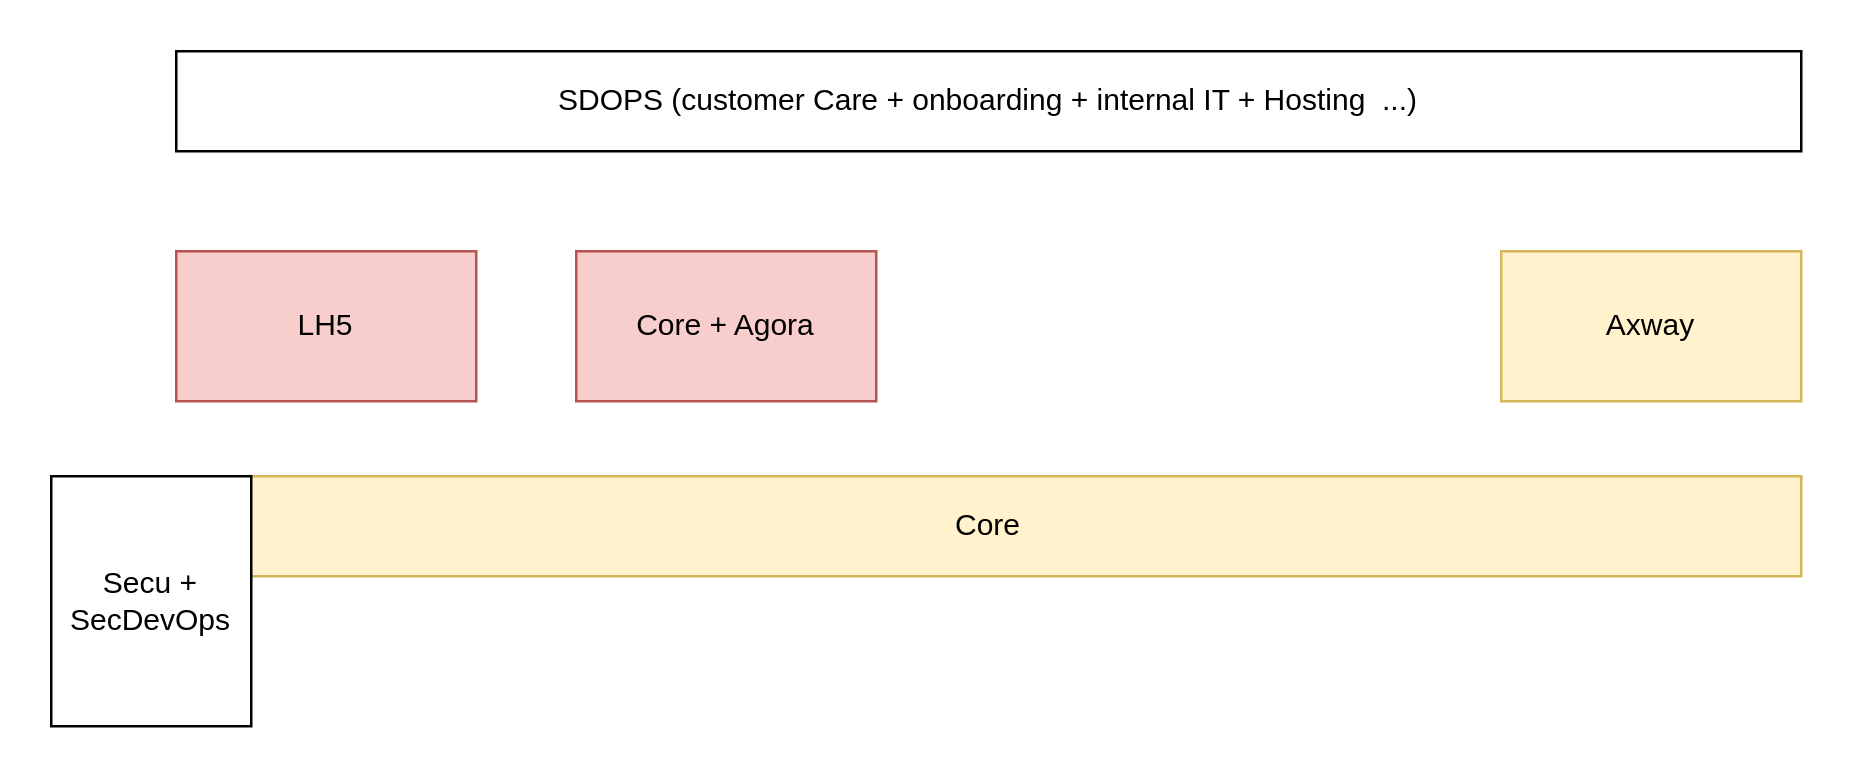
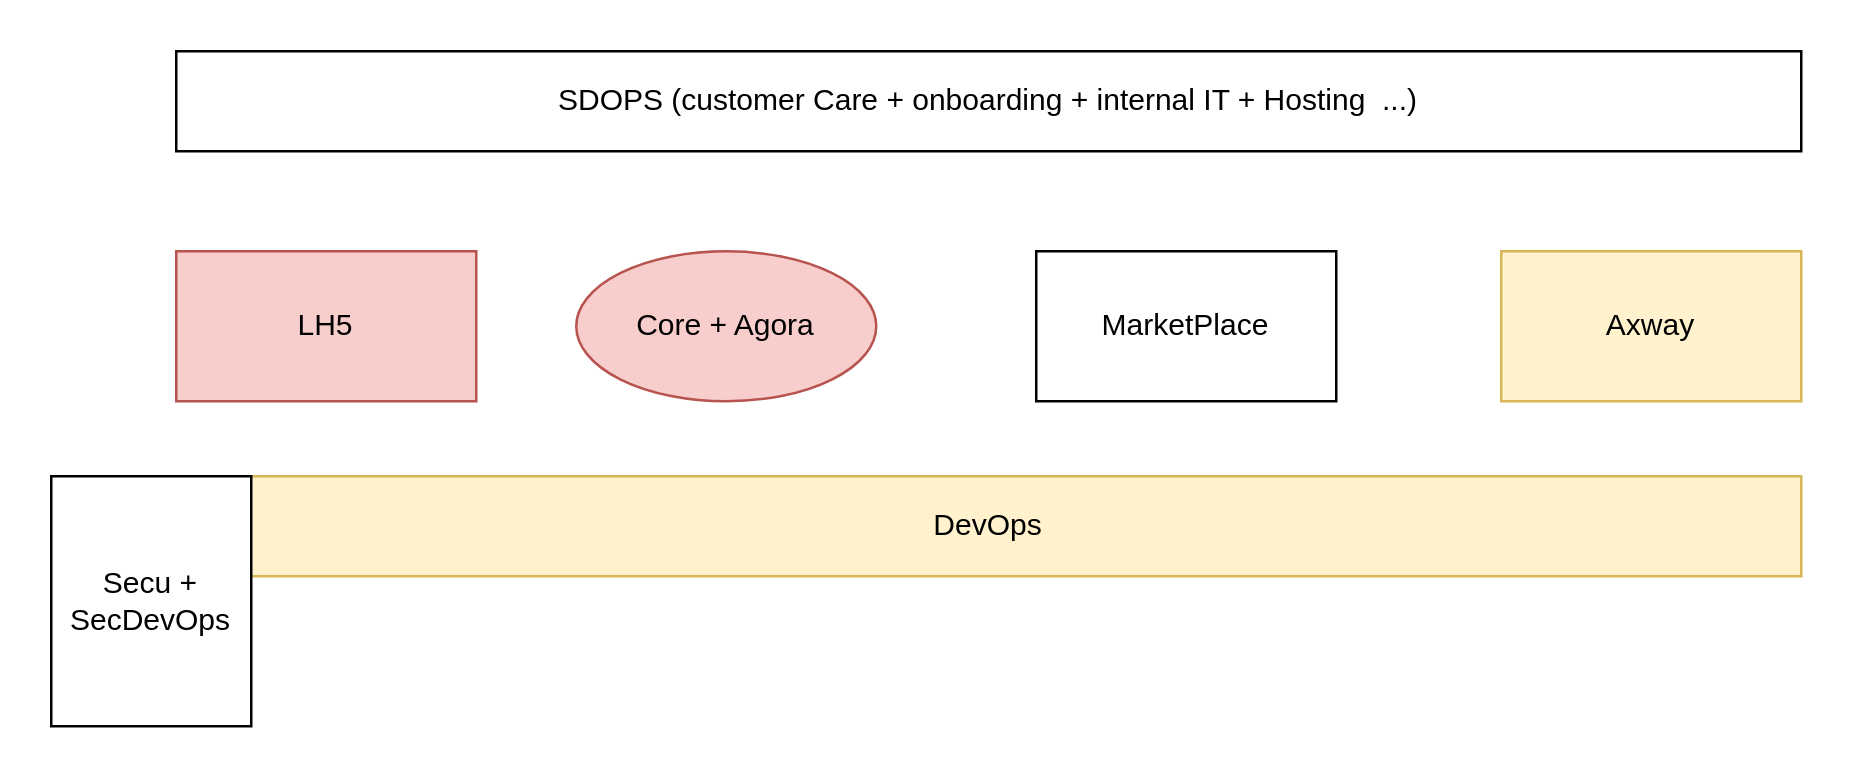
(726, 326) -> (726, 326)
none -> (1186, 326)
(989, 526) -> (989, 526)
